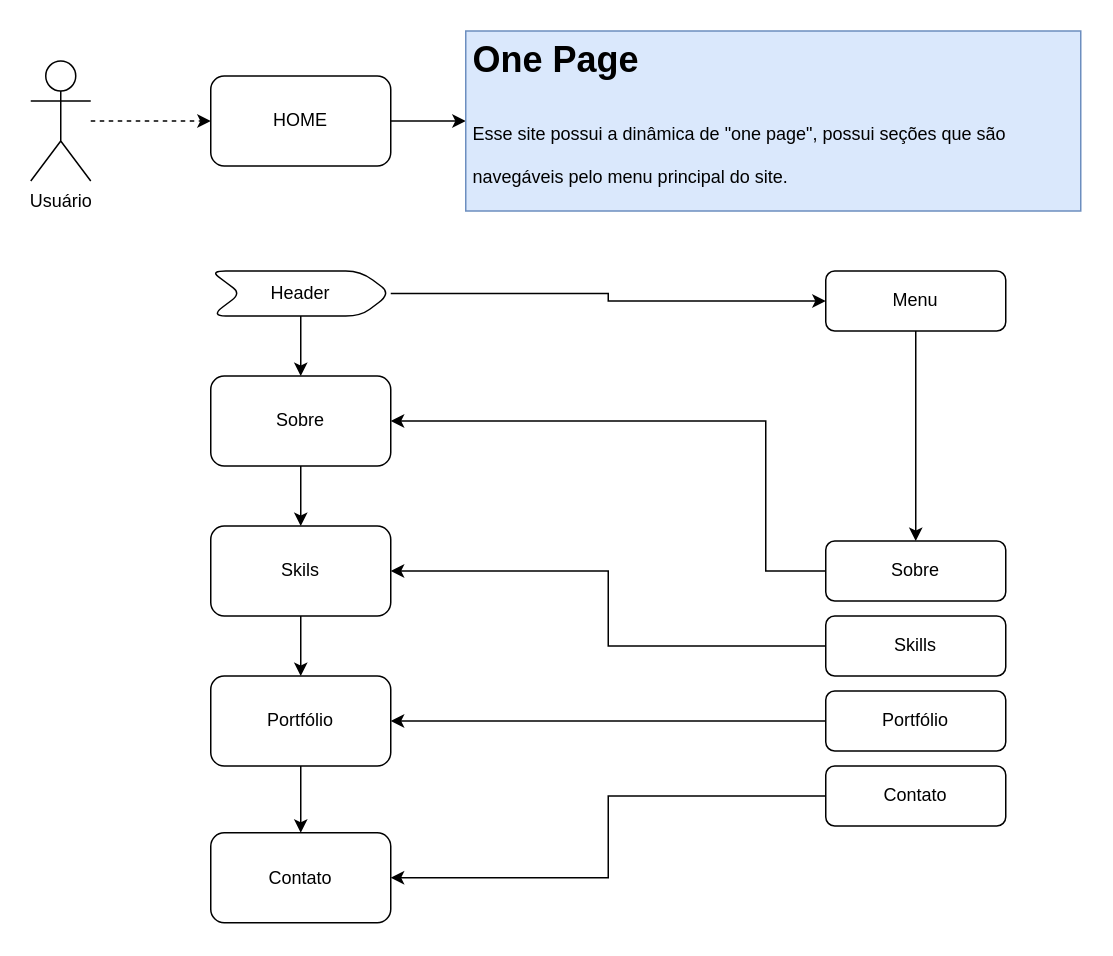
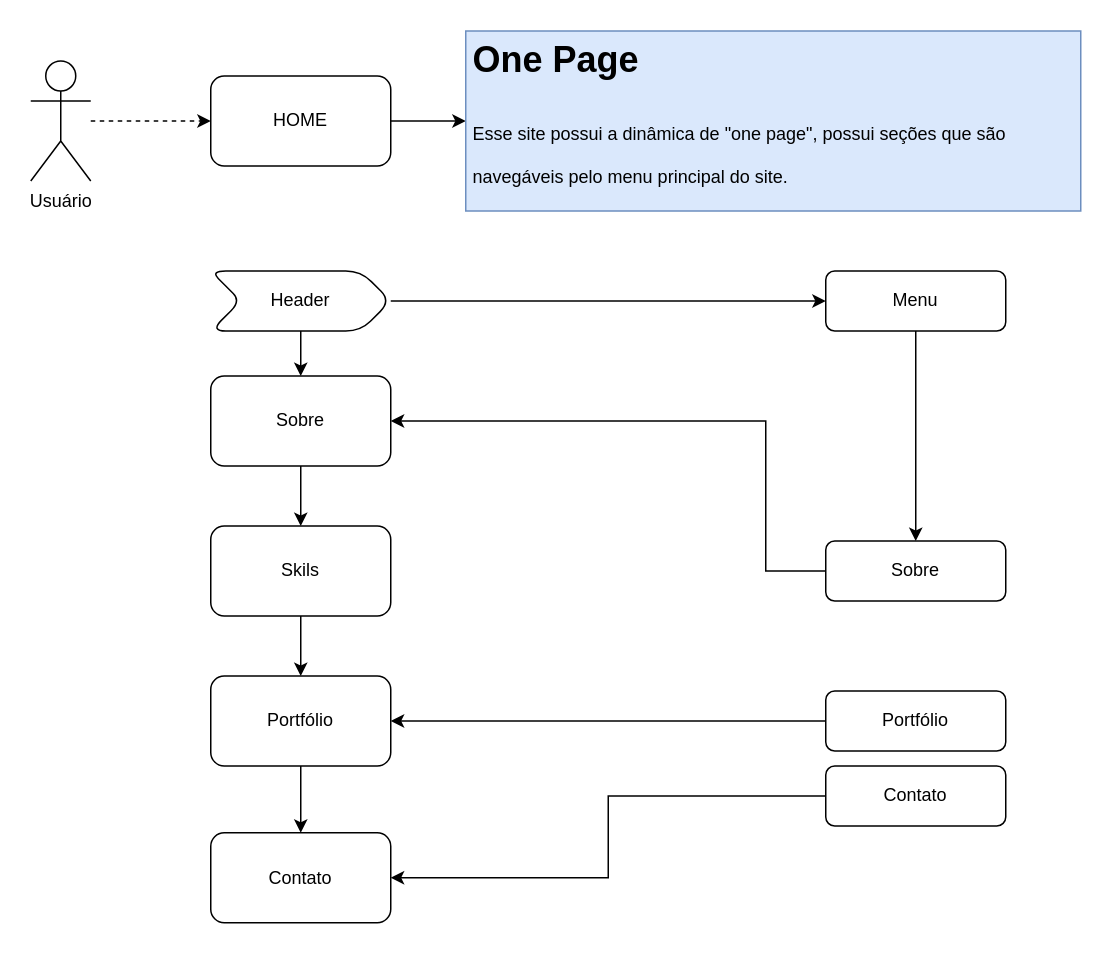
(301, 293) -> (301, 301)
(608, 614) -> none
(916, 646) -> none
